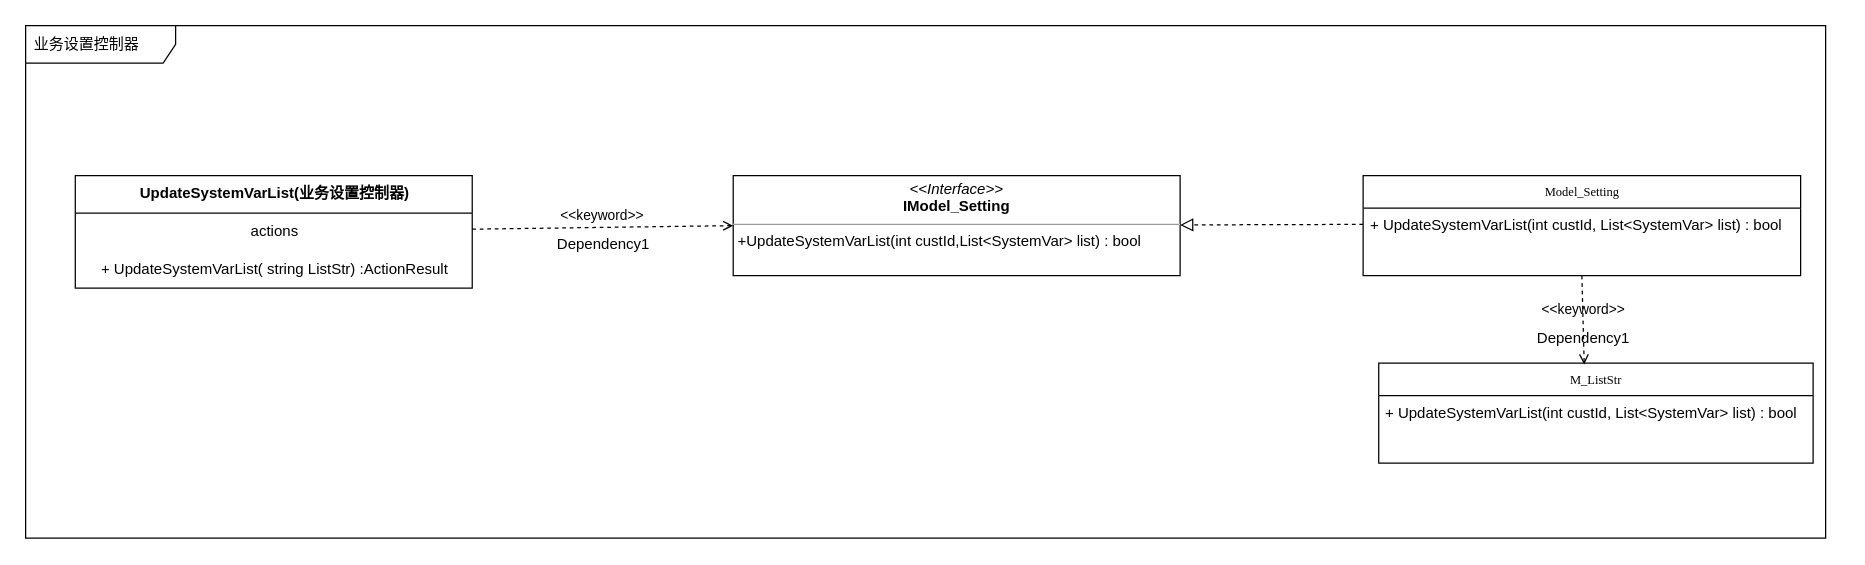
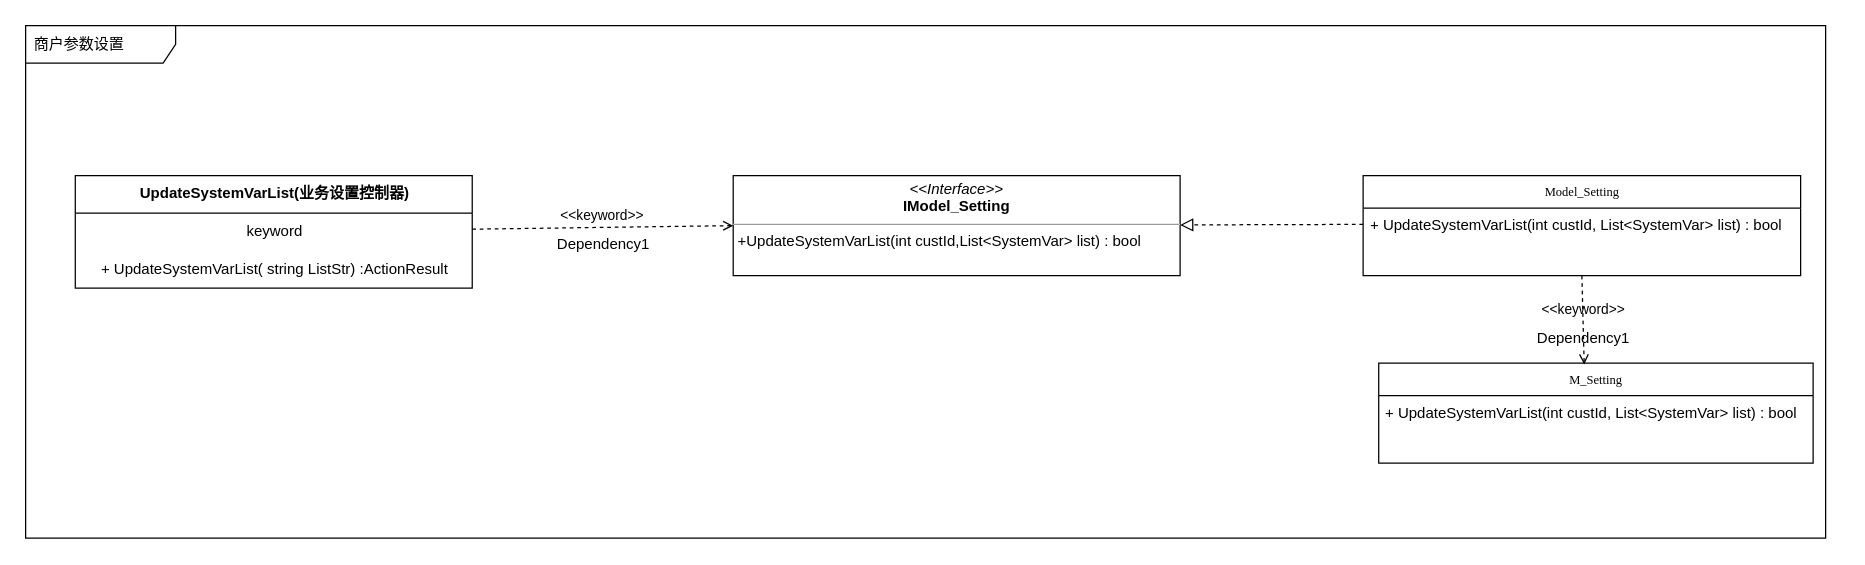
(87, 44) -> (79, 44)
(275, 232) -> (275, 232)
(1596, 379) -> (1596, 379)
